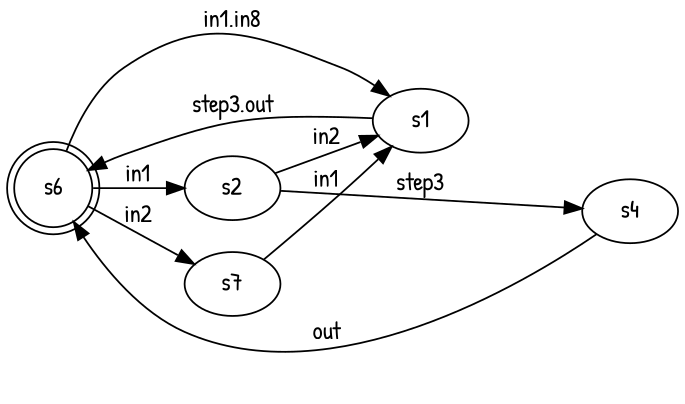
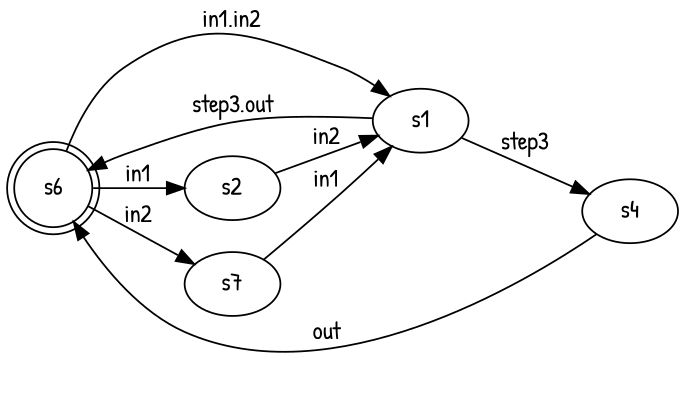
(233, 20) -> (233, 20)
(423, 199) -> (517, 162)
